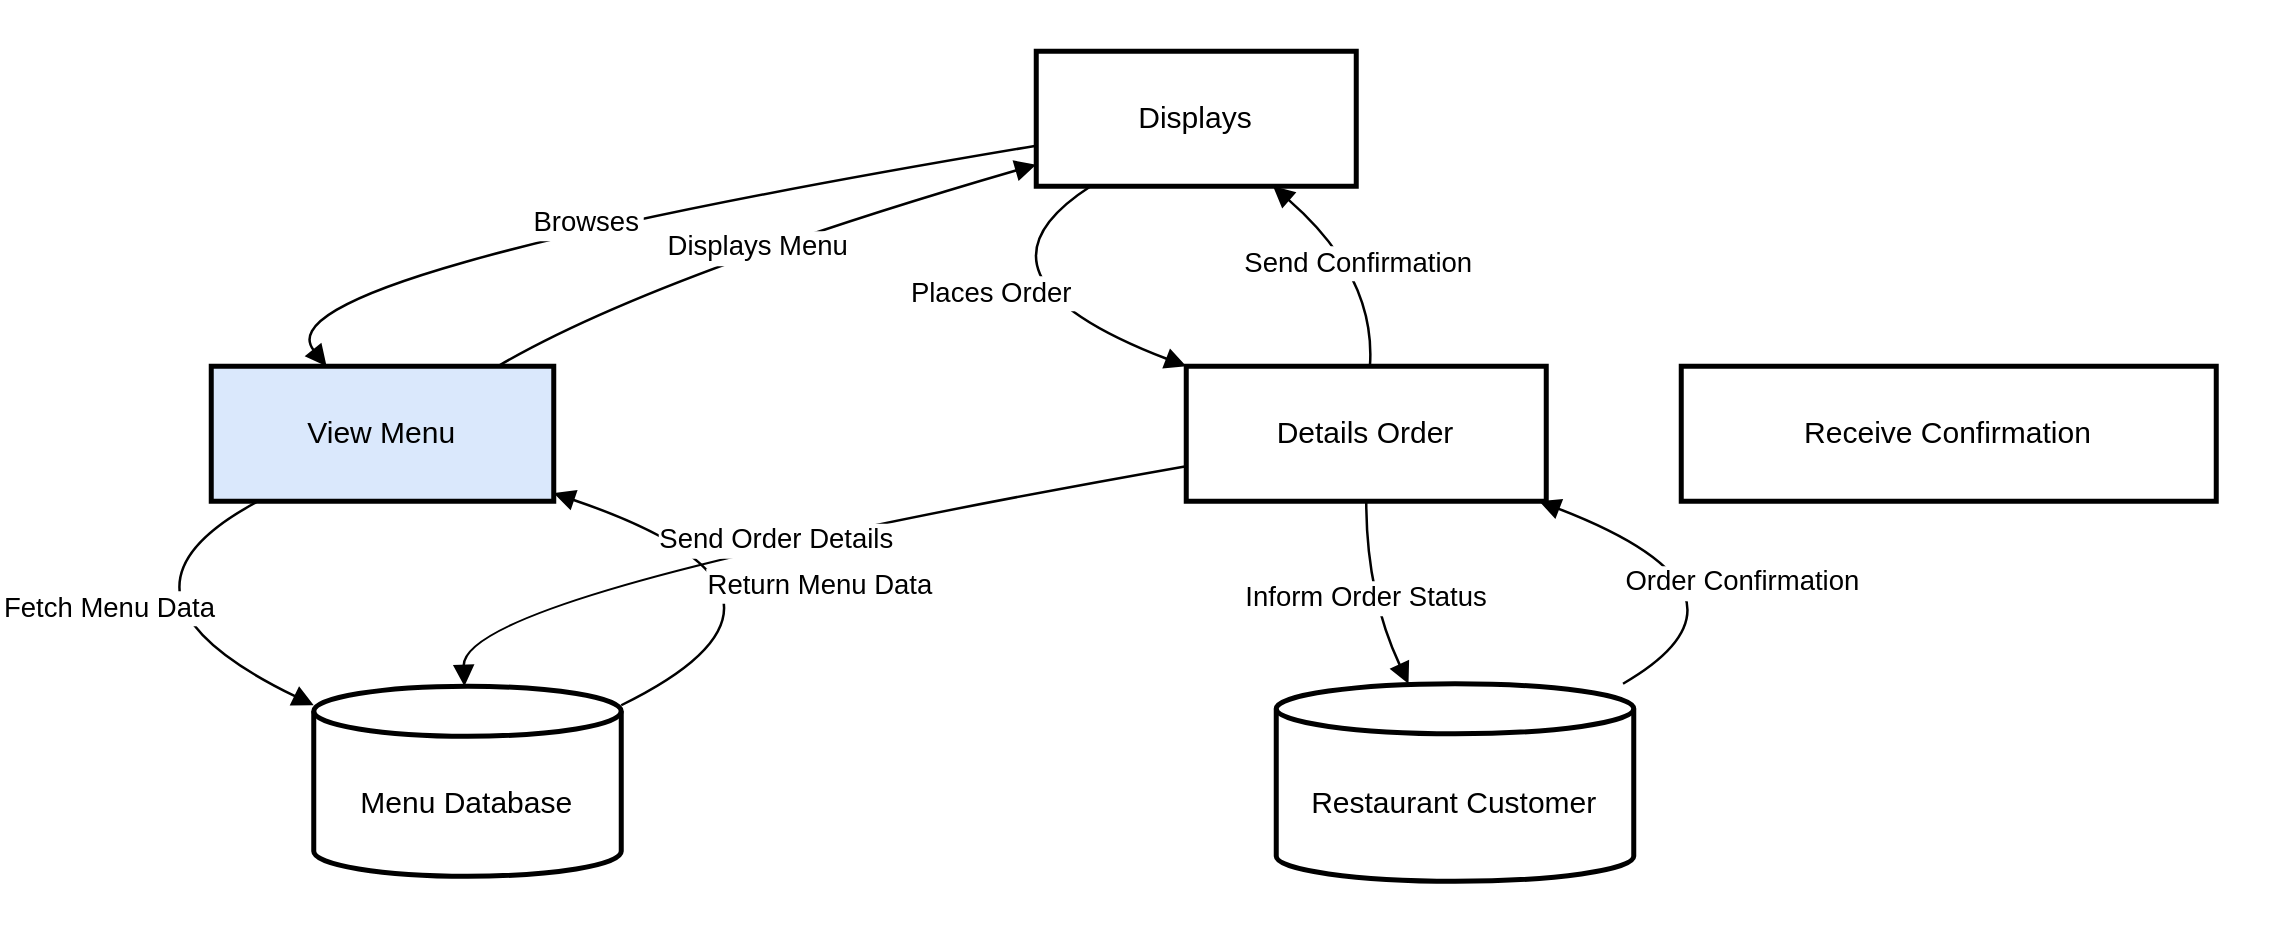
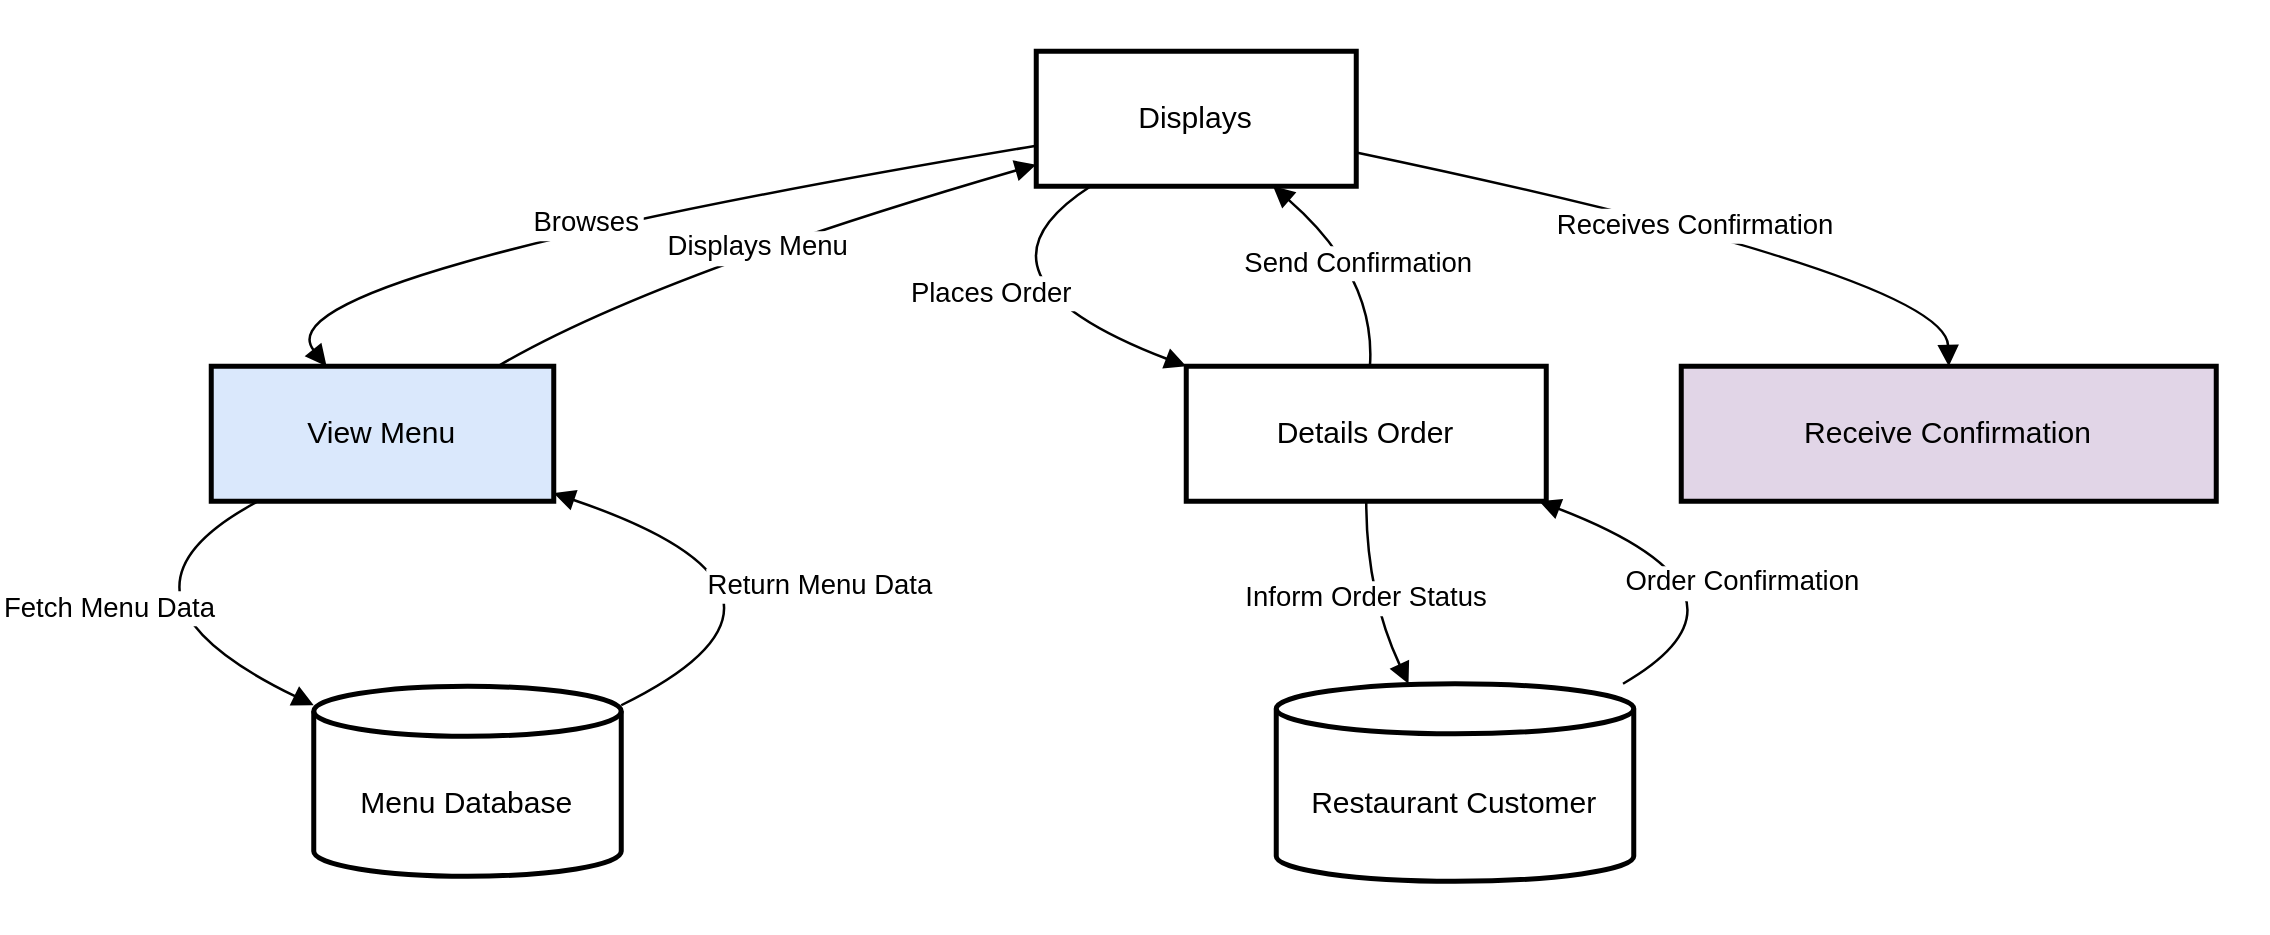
none -> (1483, 180)
(1949, 434) -> (1949, 434)
(1026, 496) -> none
